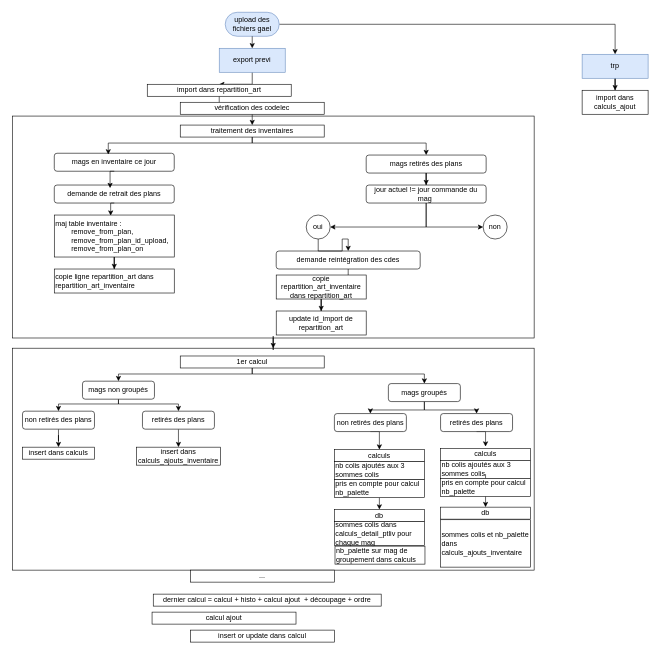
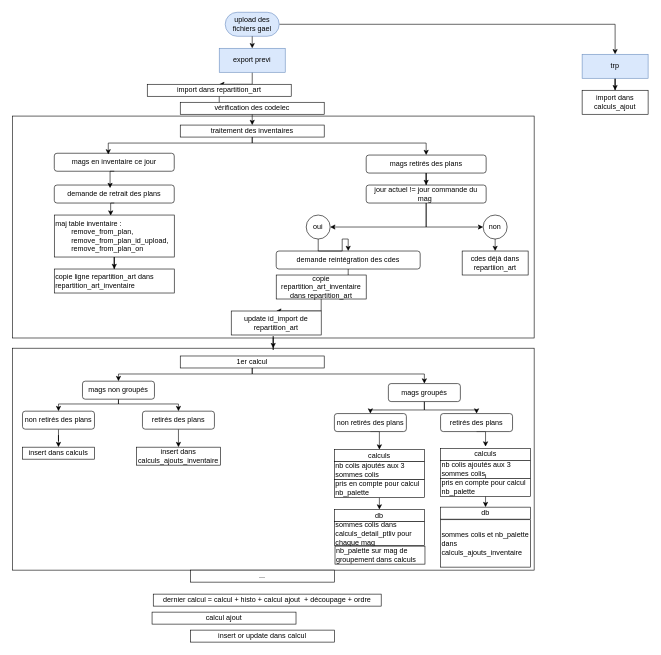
none -> (495, 245)
none -> (495, 263)
(321, 323) -> (276, 323)
